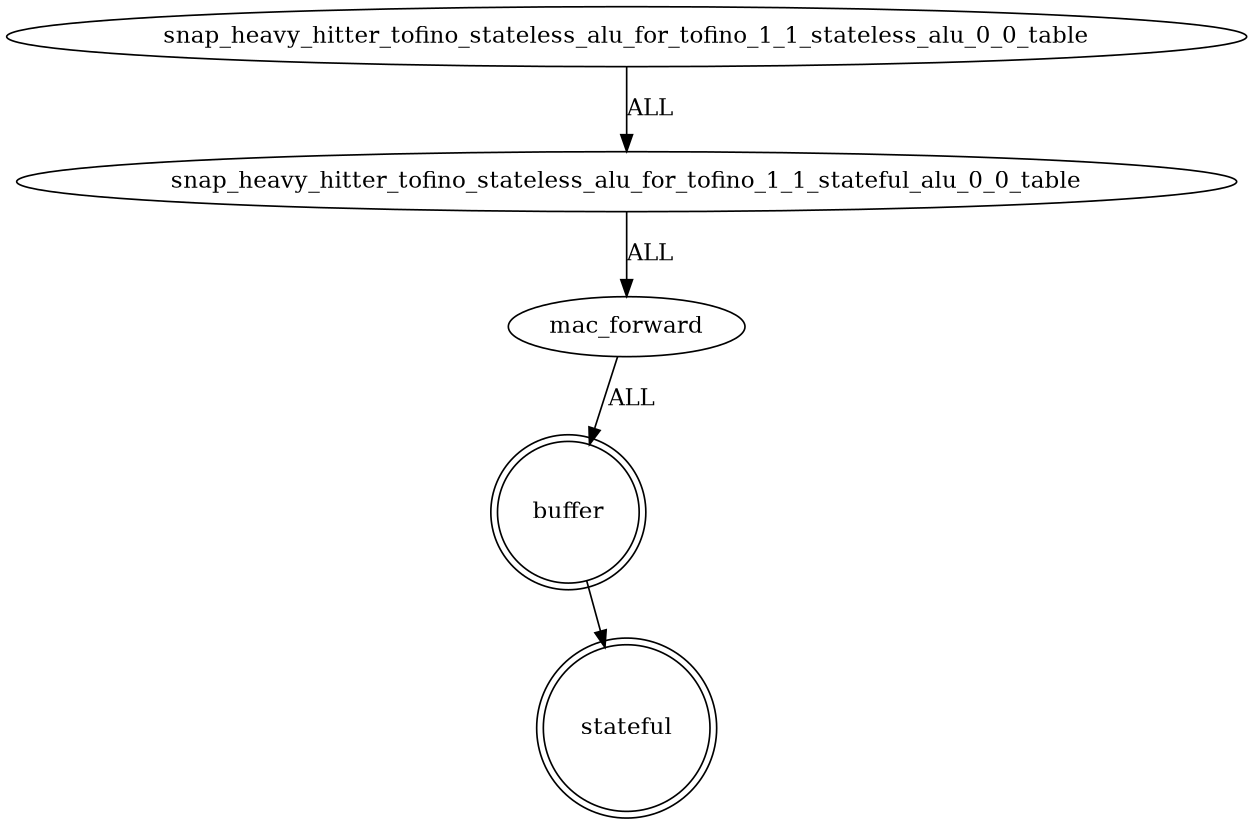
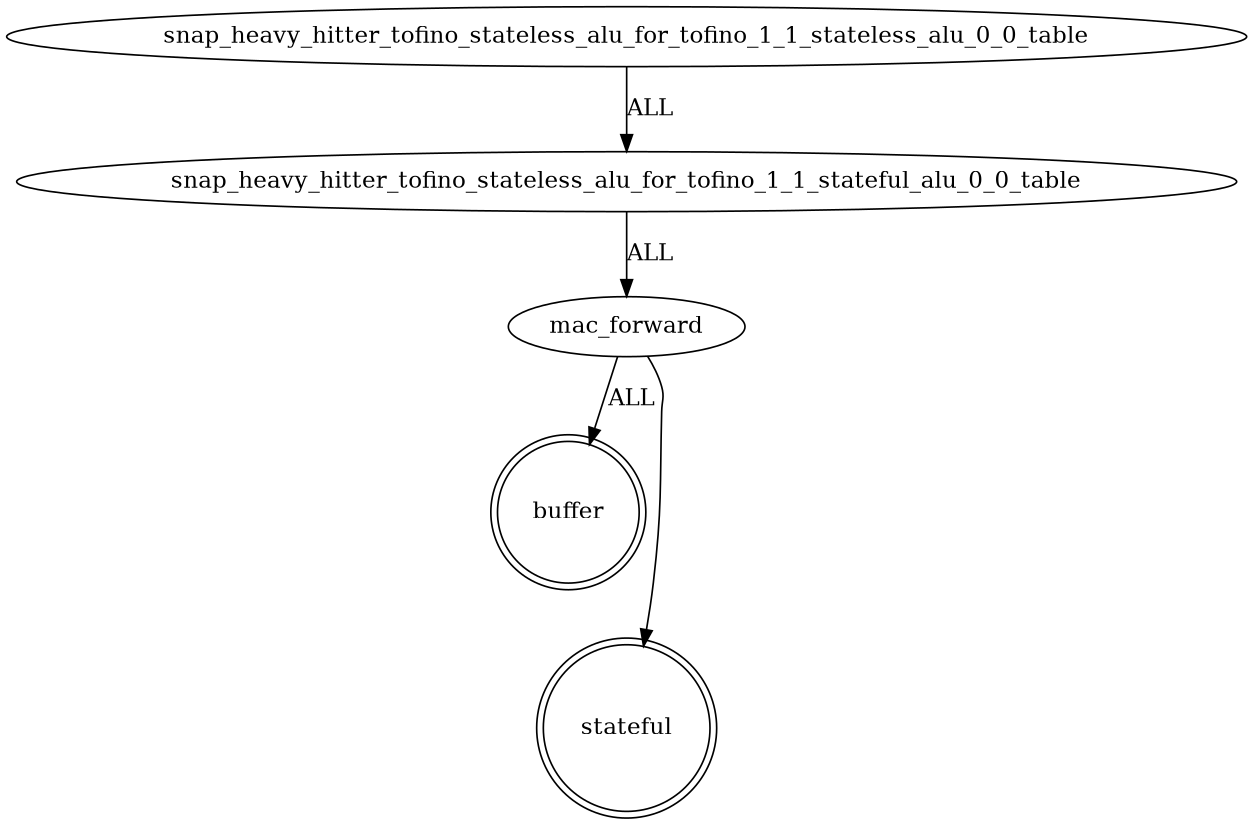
(594, 606) -> (660, 492)
